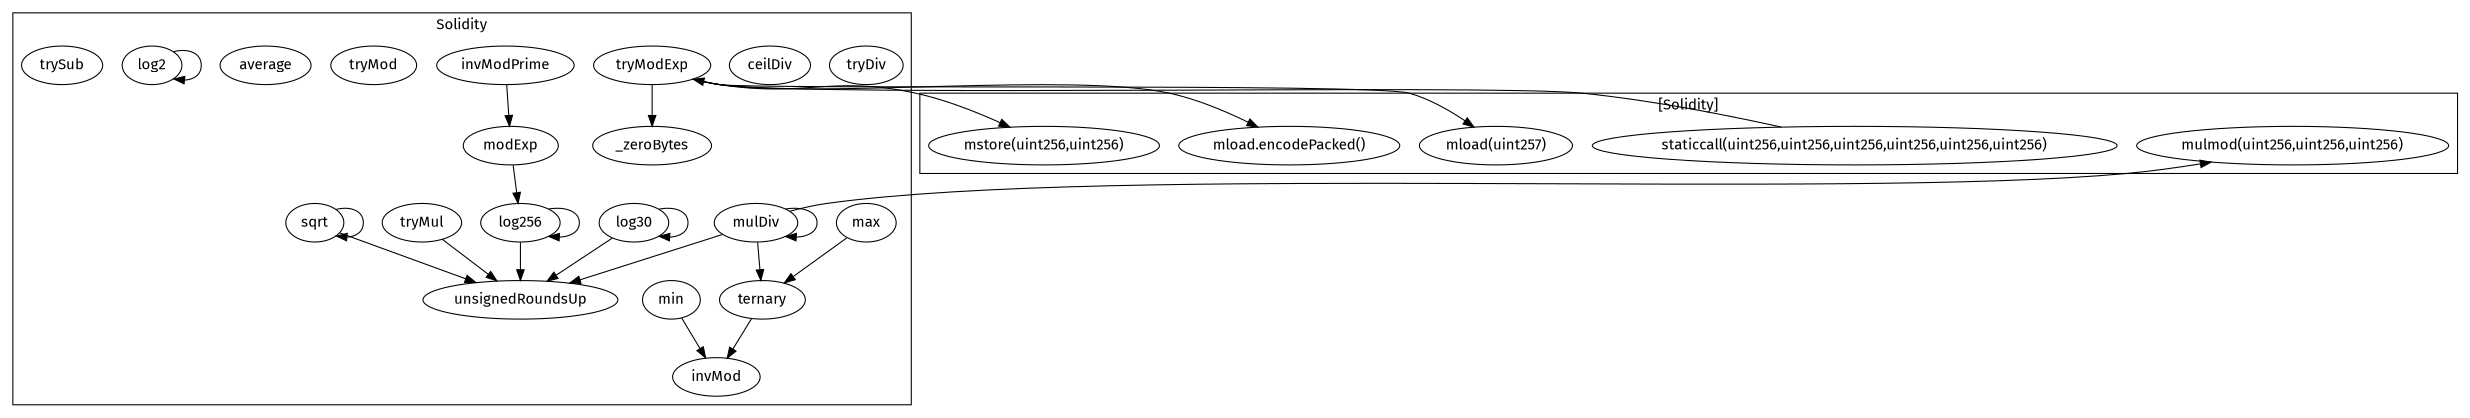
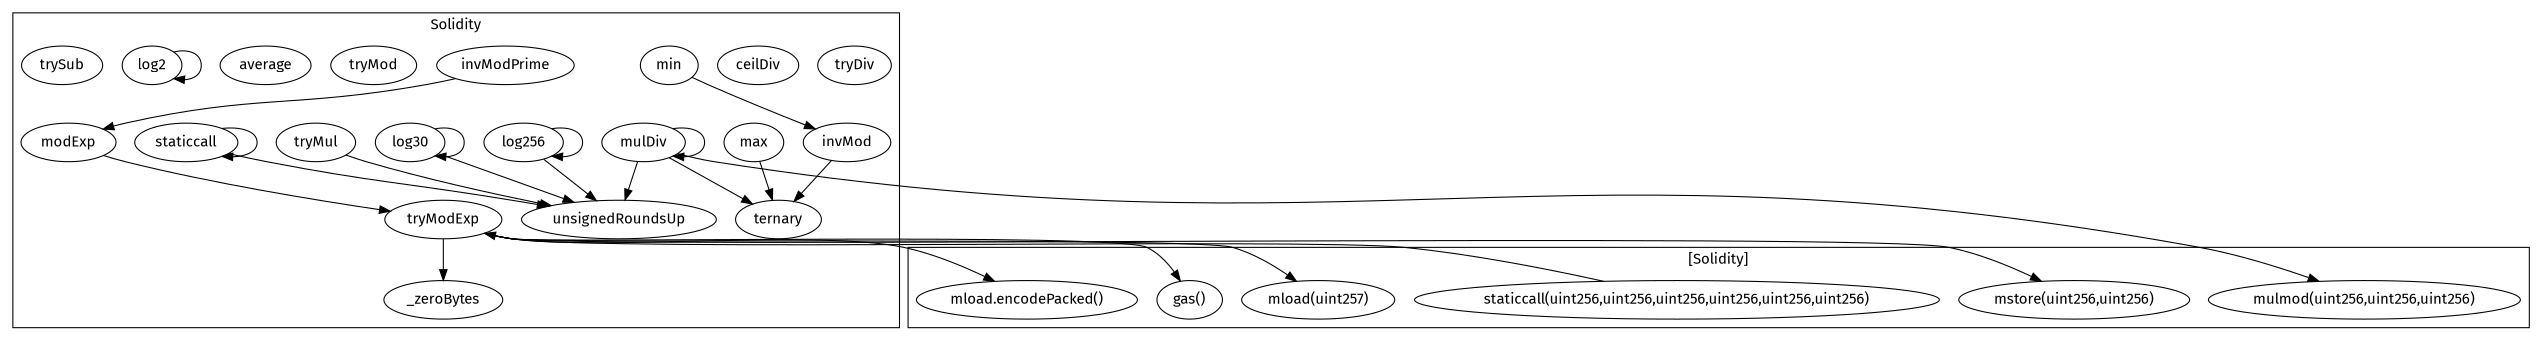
(515, 179) -> (241, 186)
(315, 223) -> (186, 142)
none -> (1190, 300)
(742, 334) -> (813, 181)
